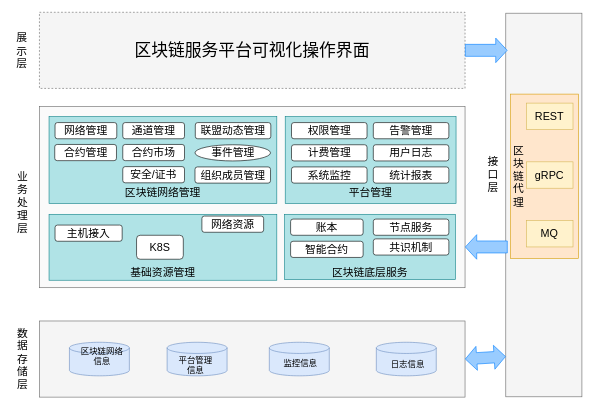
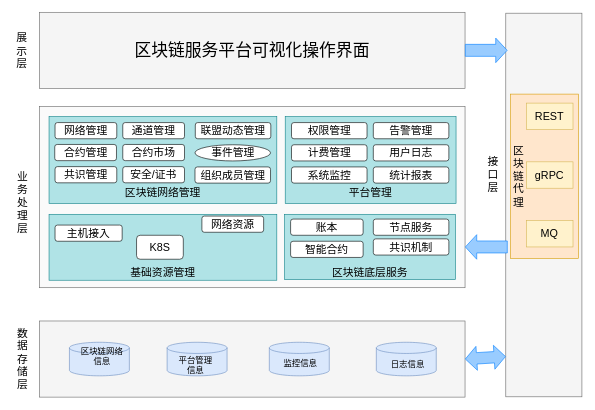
(252, 50) -> (252, 50)
none -> (86, 175)
